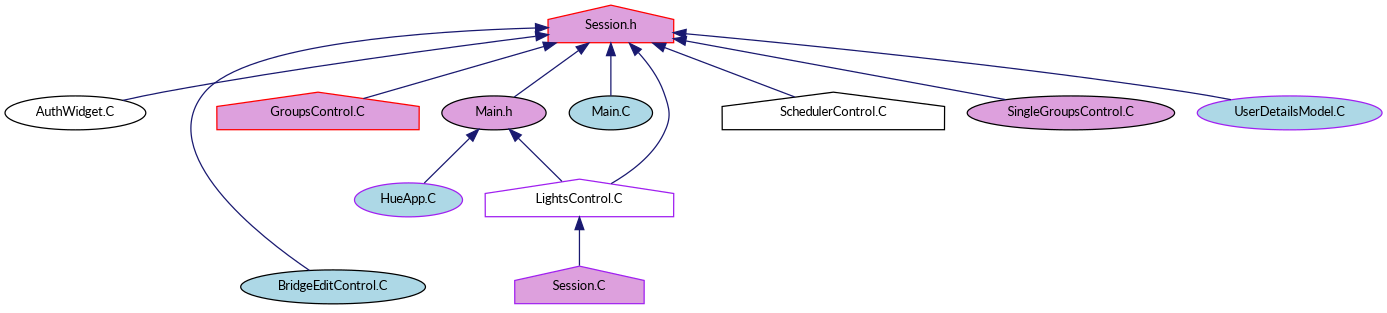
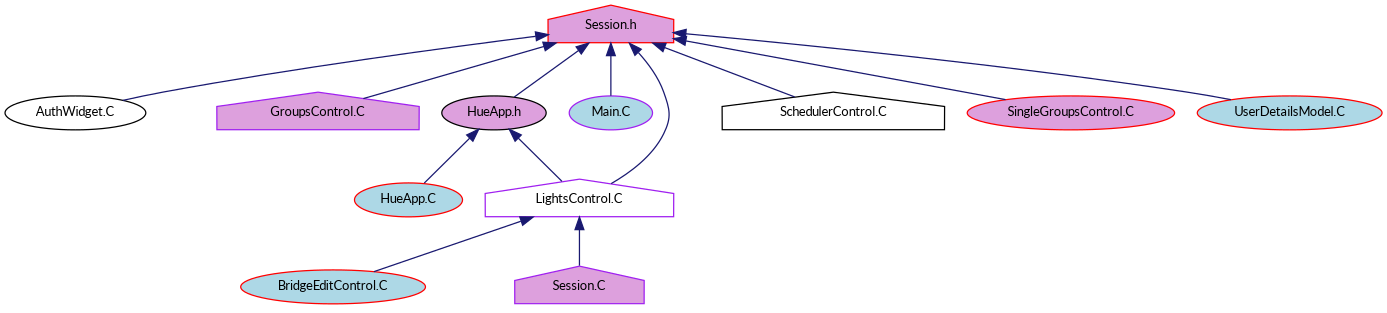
(253, 65) -> (447, 246)
(318, 113) -> (318, 113)
(494, 113) -> (494, 113)
(611, 113) -> (611, 113)
(1071, 113) -> (1071, 113)
(1290, 113) -> (1290, 113)
(409, 200) -> (409, 200)
(333, 287) -> (333, 287)
